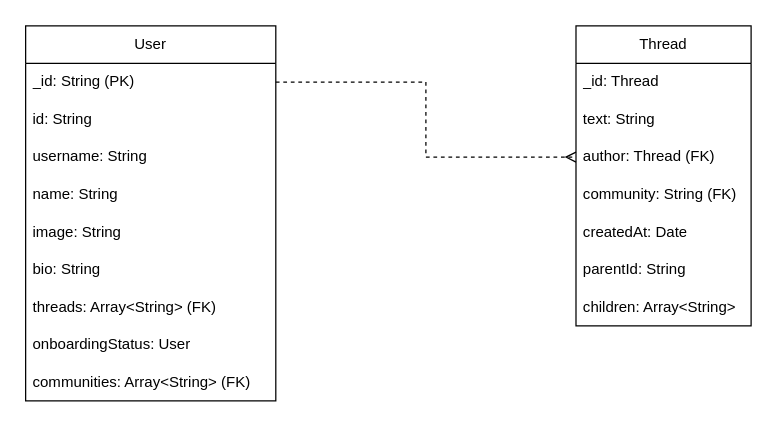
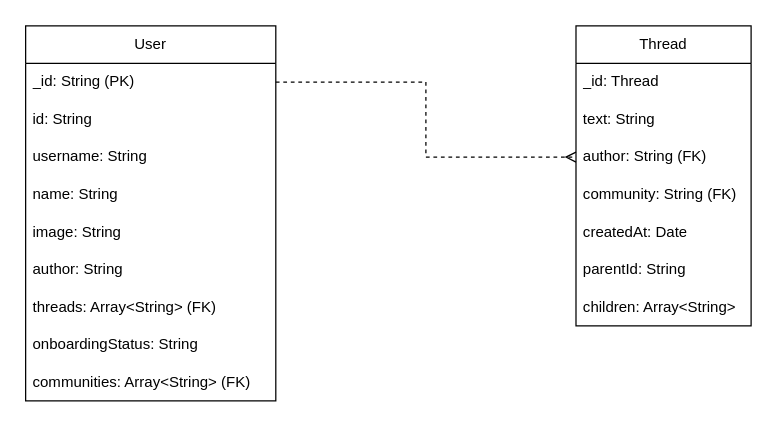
(657, 157) -> (655, 157)
(72, 269) -> (86, 269)
(120, 344) -> (126, 344)
